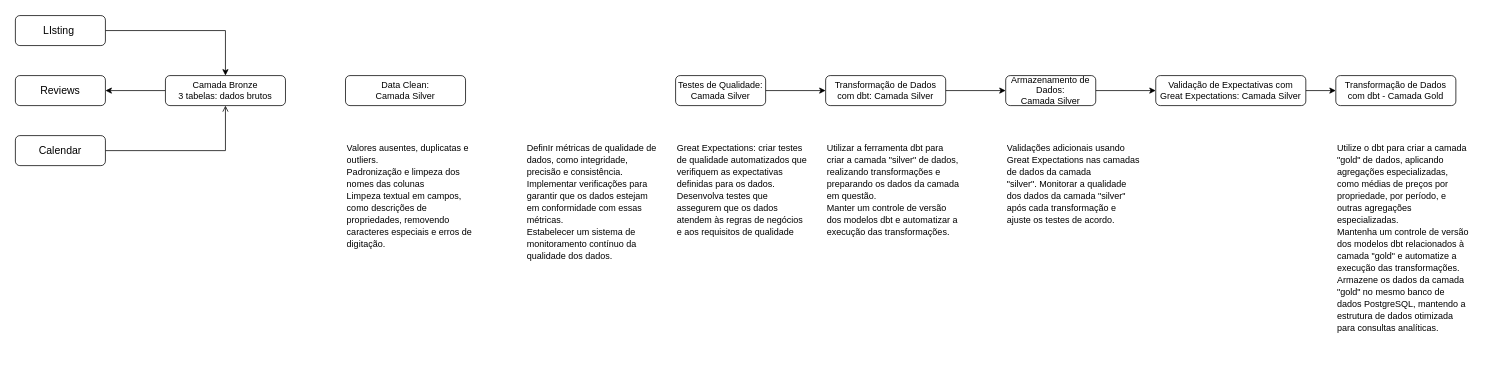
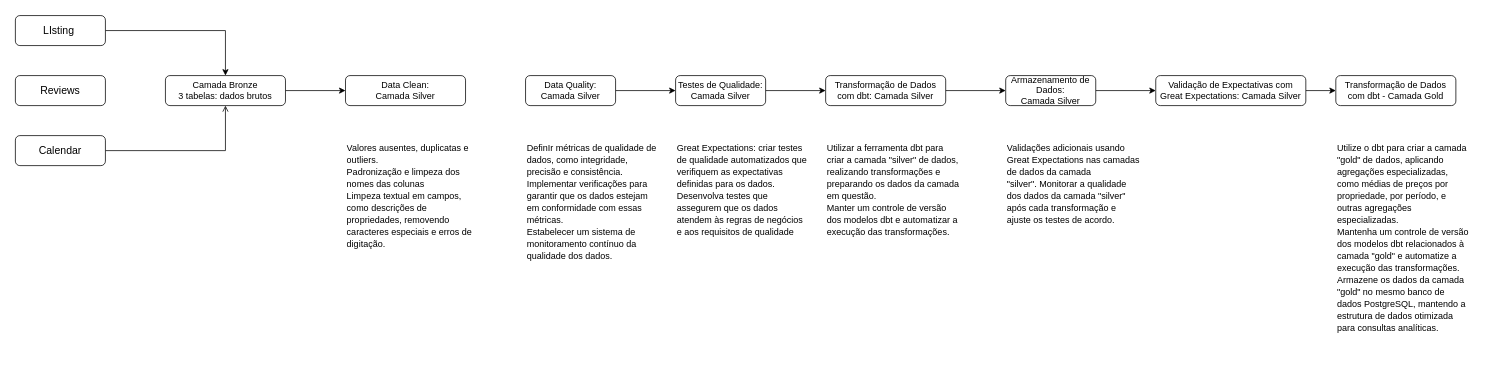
(138, 90) -> (312, 90)
none -> (570, 90)
none -> (642, 90)
